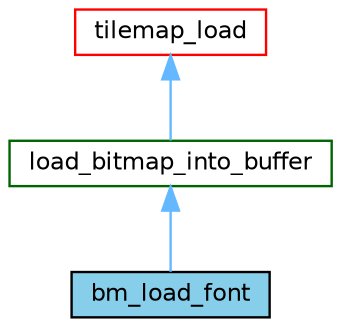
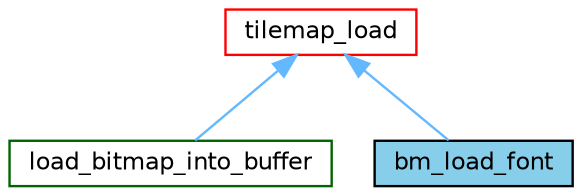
(171, 241) -> (406, 105)
